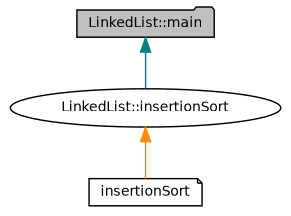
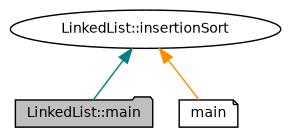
(146, 70) -> (108, 80)
(146, 192) -> (209, 114)
